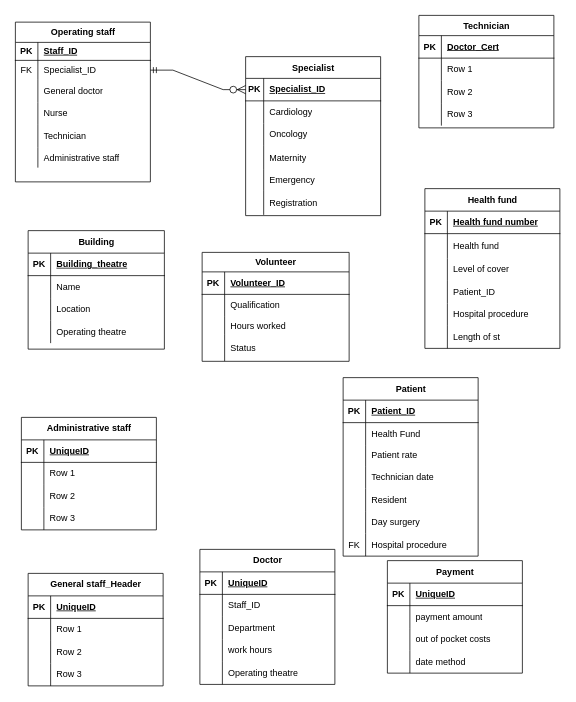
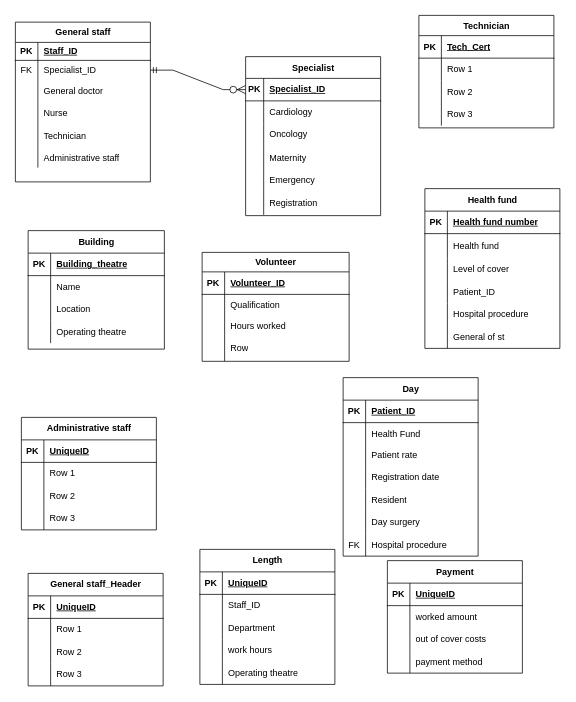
(83, 33) -> (83, 33)
(475, 47) -> (470, 47)
(481, 337) -> (483, 337)
(246, 348) -> (238, 348)
(411, 389) -> (411, 389)
(406, 477) -> (411, 477)
(268, 561) -> (268, 561)
(450, 617) -> (447, 617)
(460, 639) -> (458, 639)
(442, 662) -> (450, 662)
